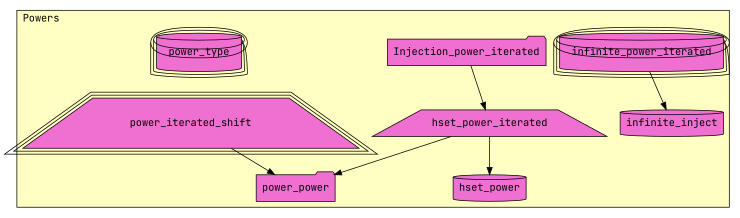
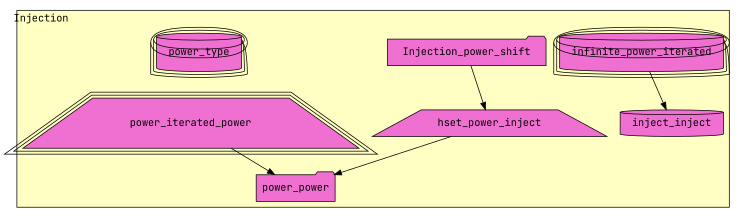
(41, 19) -> (41, 19)
(467, 52) -> (467, 52)
(191, 123) -> (191, 123)
(490, 123) -> (490, 123)
(672, 123) -> (672, 123)
(490, 188) -> none
